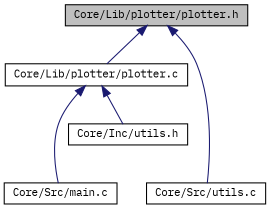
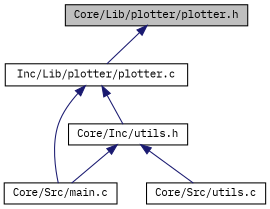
(96, 75) -> (96, 75)
(207, 104) -> (171, 167)
none -> (90, 167)
